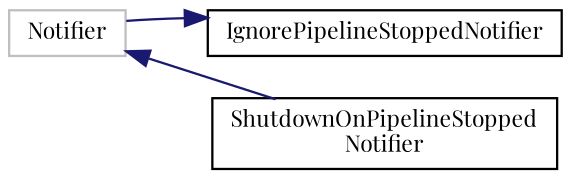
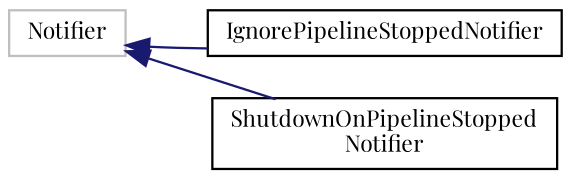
(155, 19) -> (179, 48)
